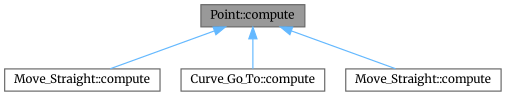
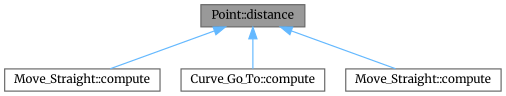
(253, 16) -> (253, 16)
